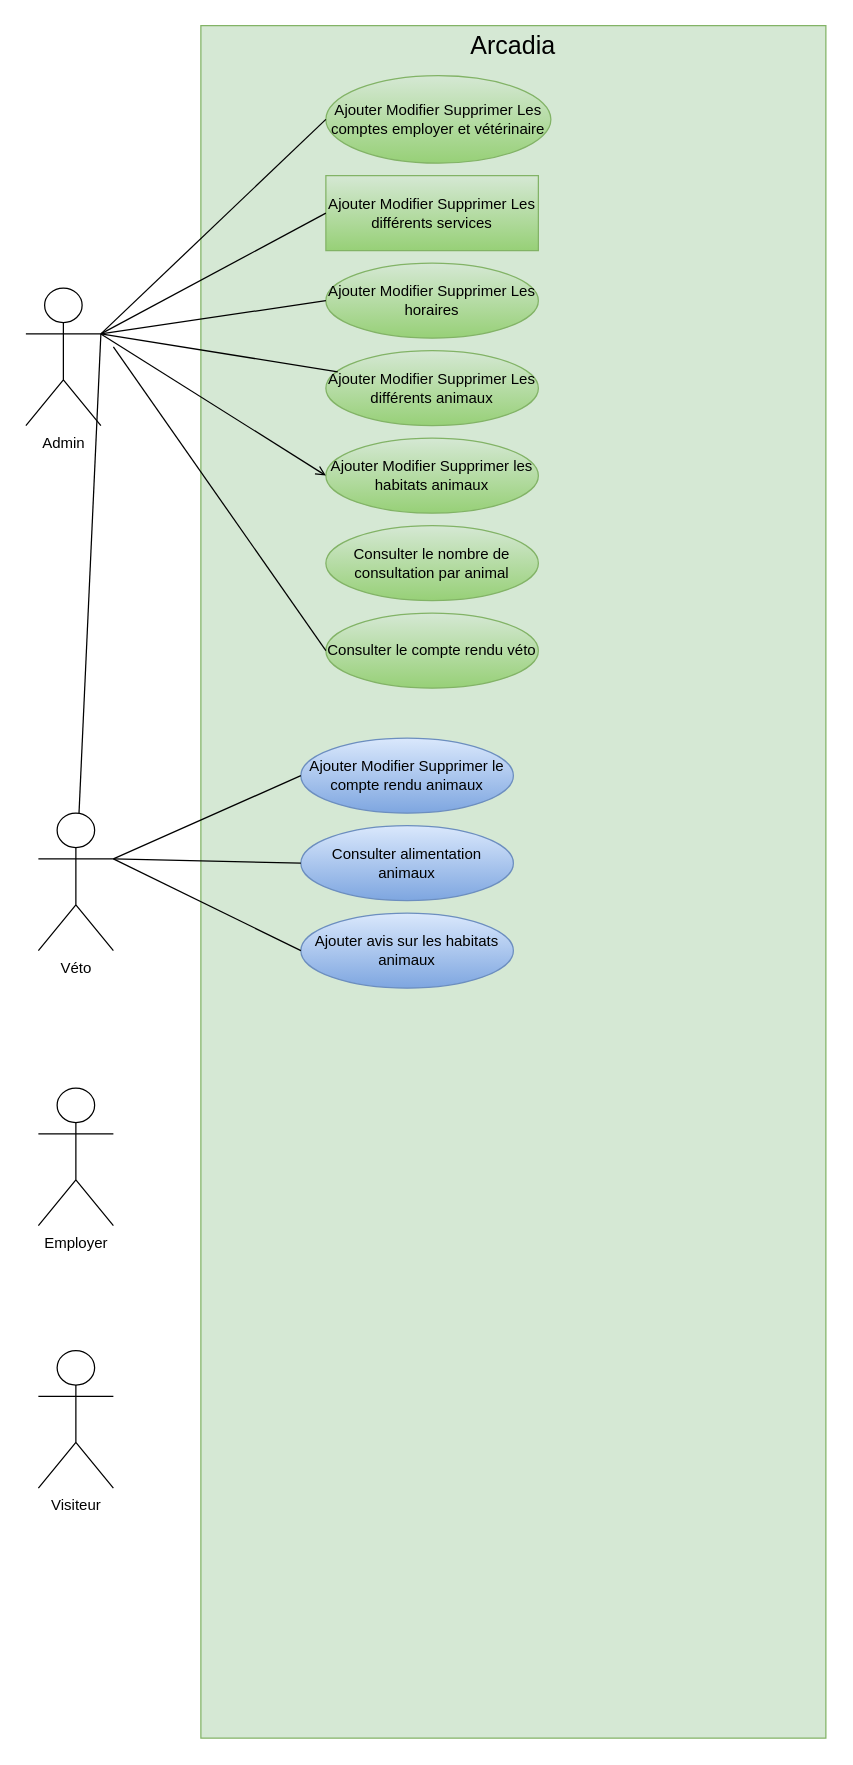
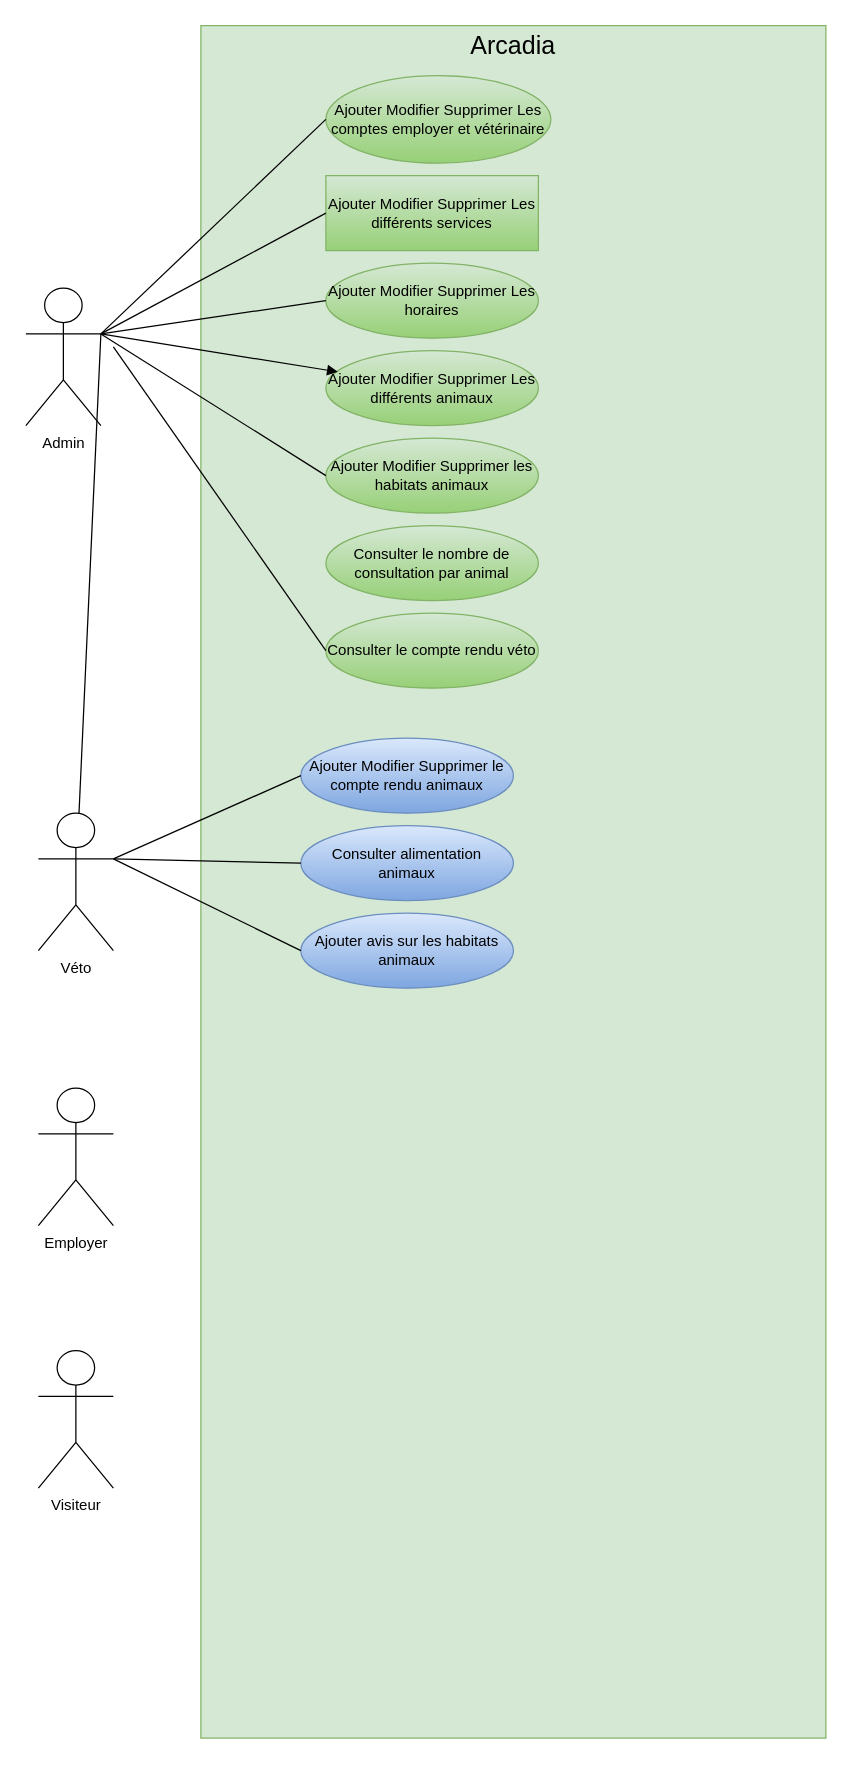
(331, 371) -> (326, 370)
(321, 473) -> (321, 472)
